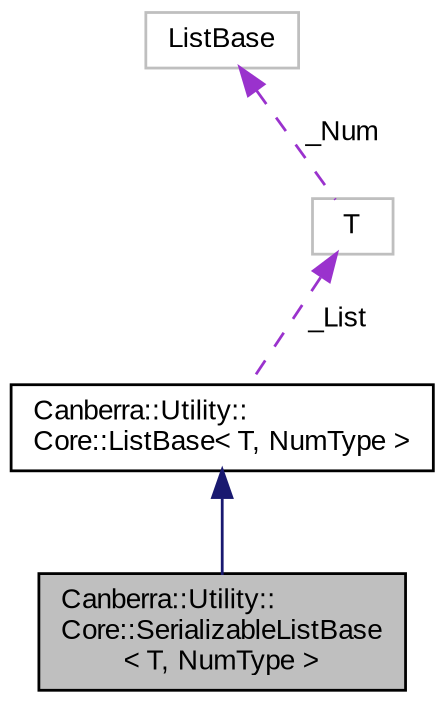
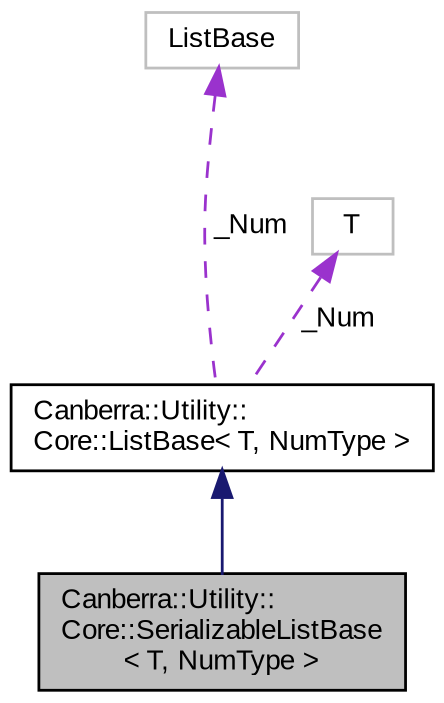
(296, 145) -> (205, 240)
(335, 319) -> (335, 319)
